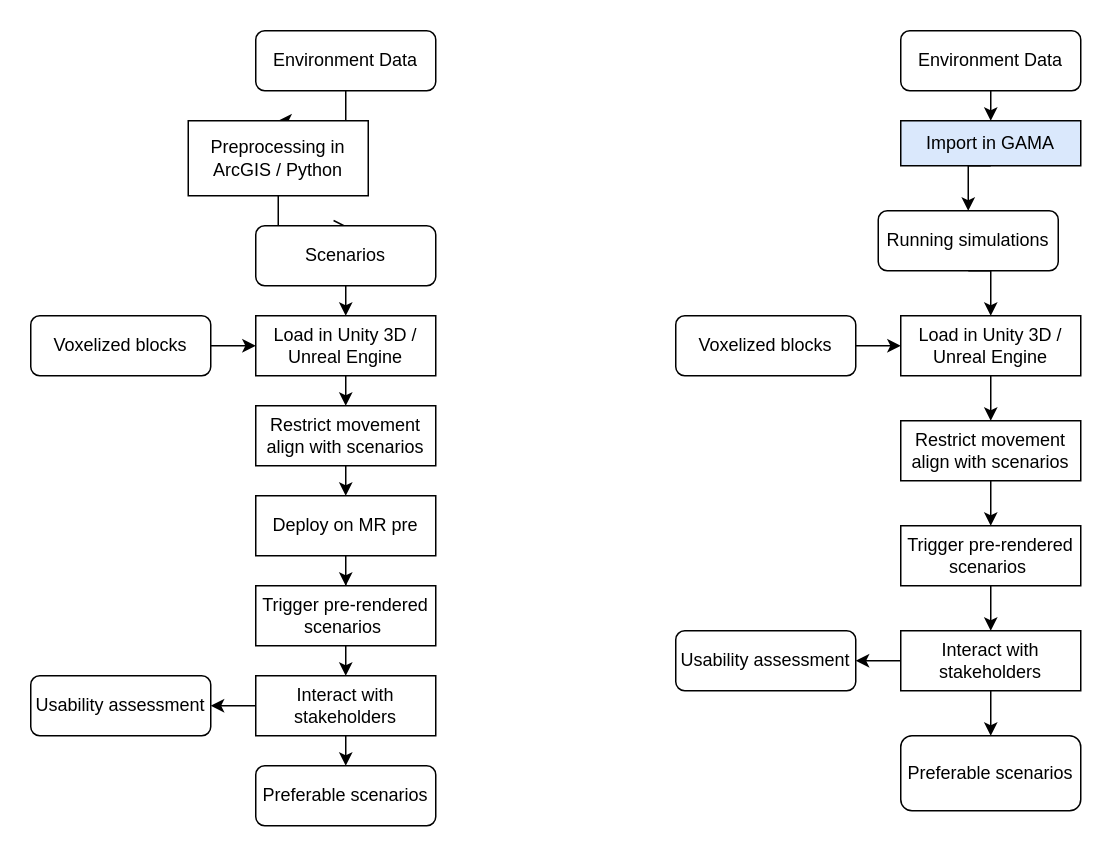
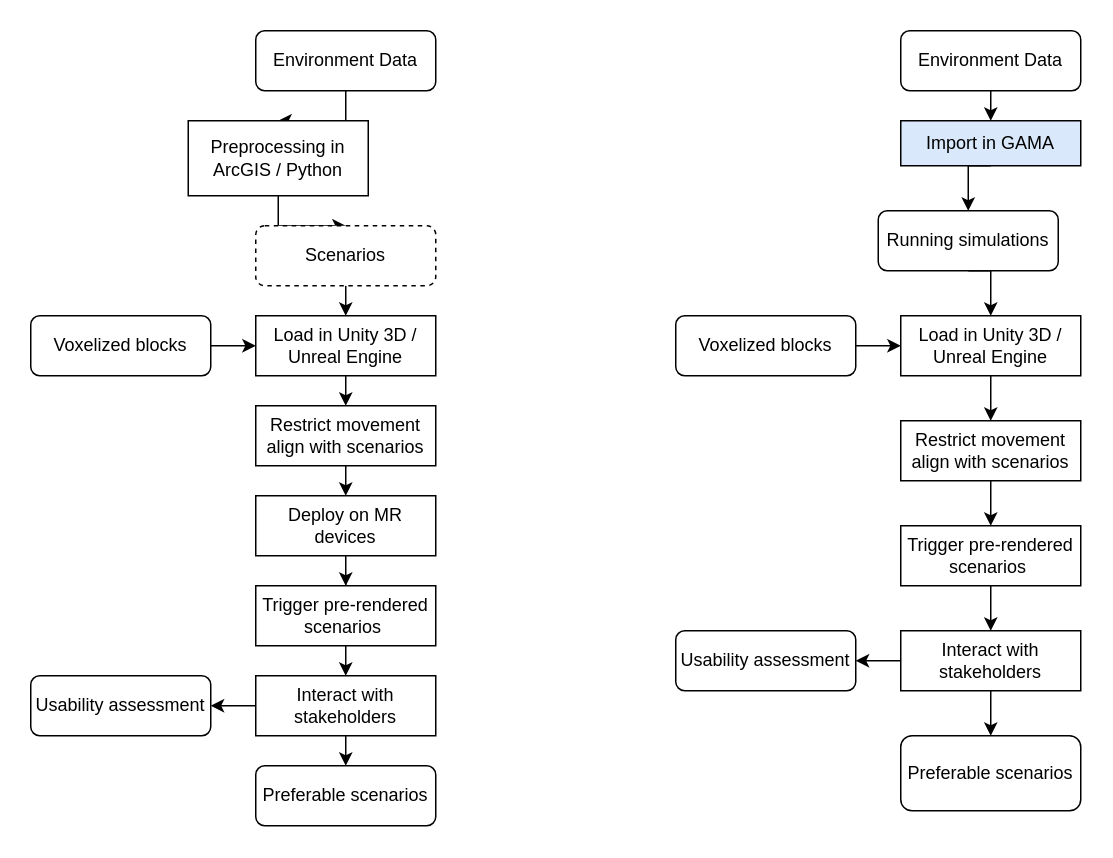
(309, 226) -> (306, 226)
(346, 256) -> (346, 256)
(346, 526) -> (346, 526)
